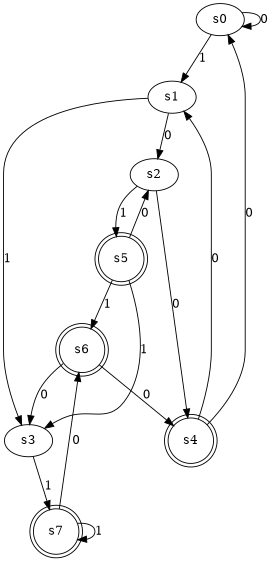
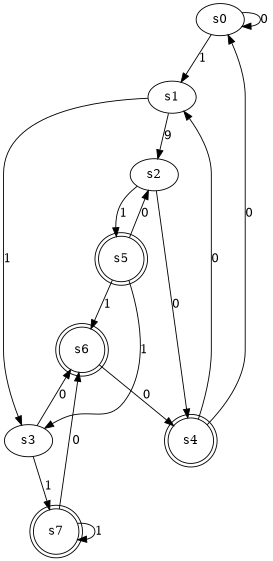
(169, 136) -> (169, 136)
(42, 386) -> (52, 402)
